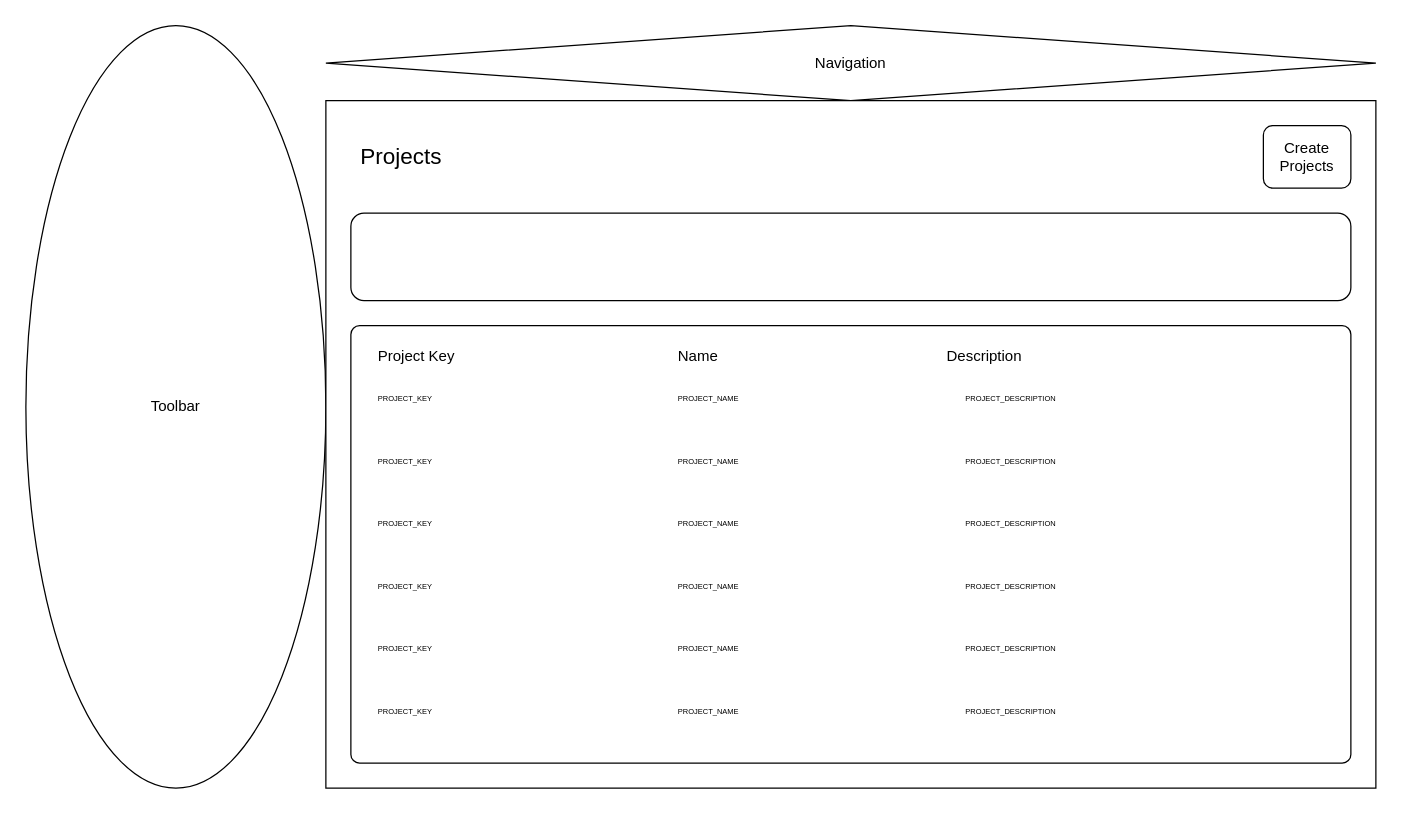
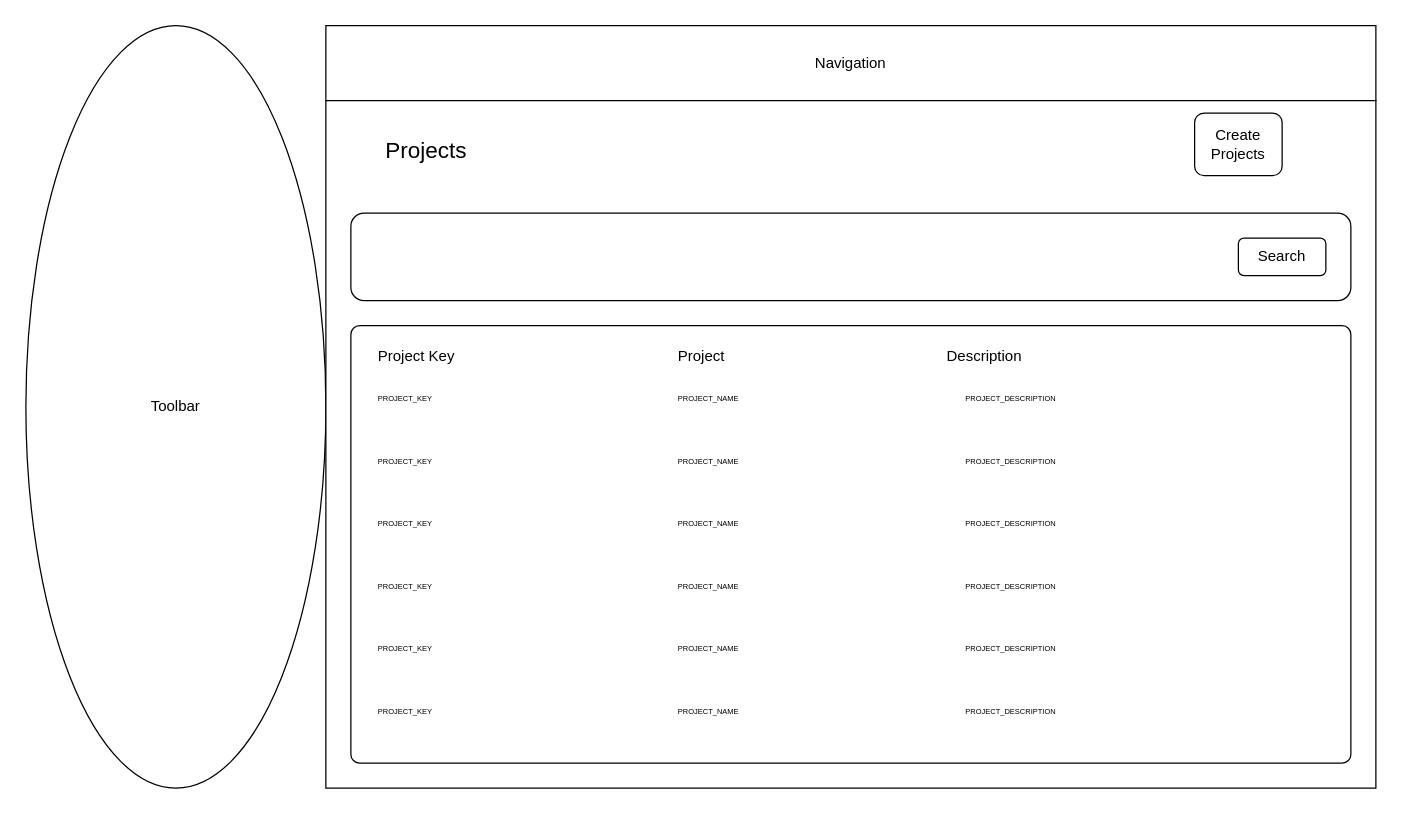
(851, 63) -> (851, 63)
(401, 157) -> (426, 151)
(1307, 157) -> (1238, 144)
none -> (1282, 257)
(695, 357) -> (708, 357)
